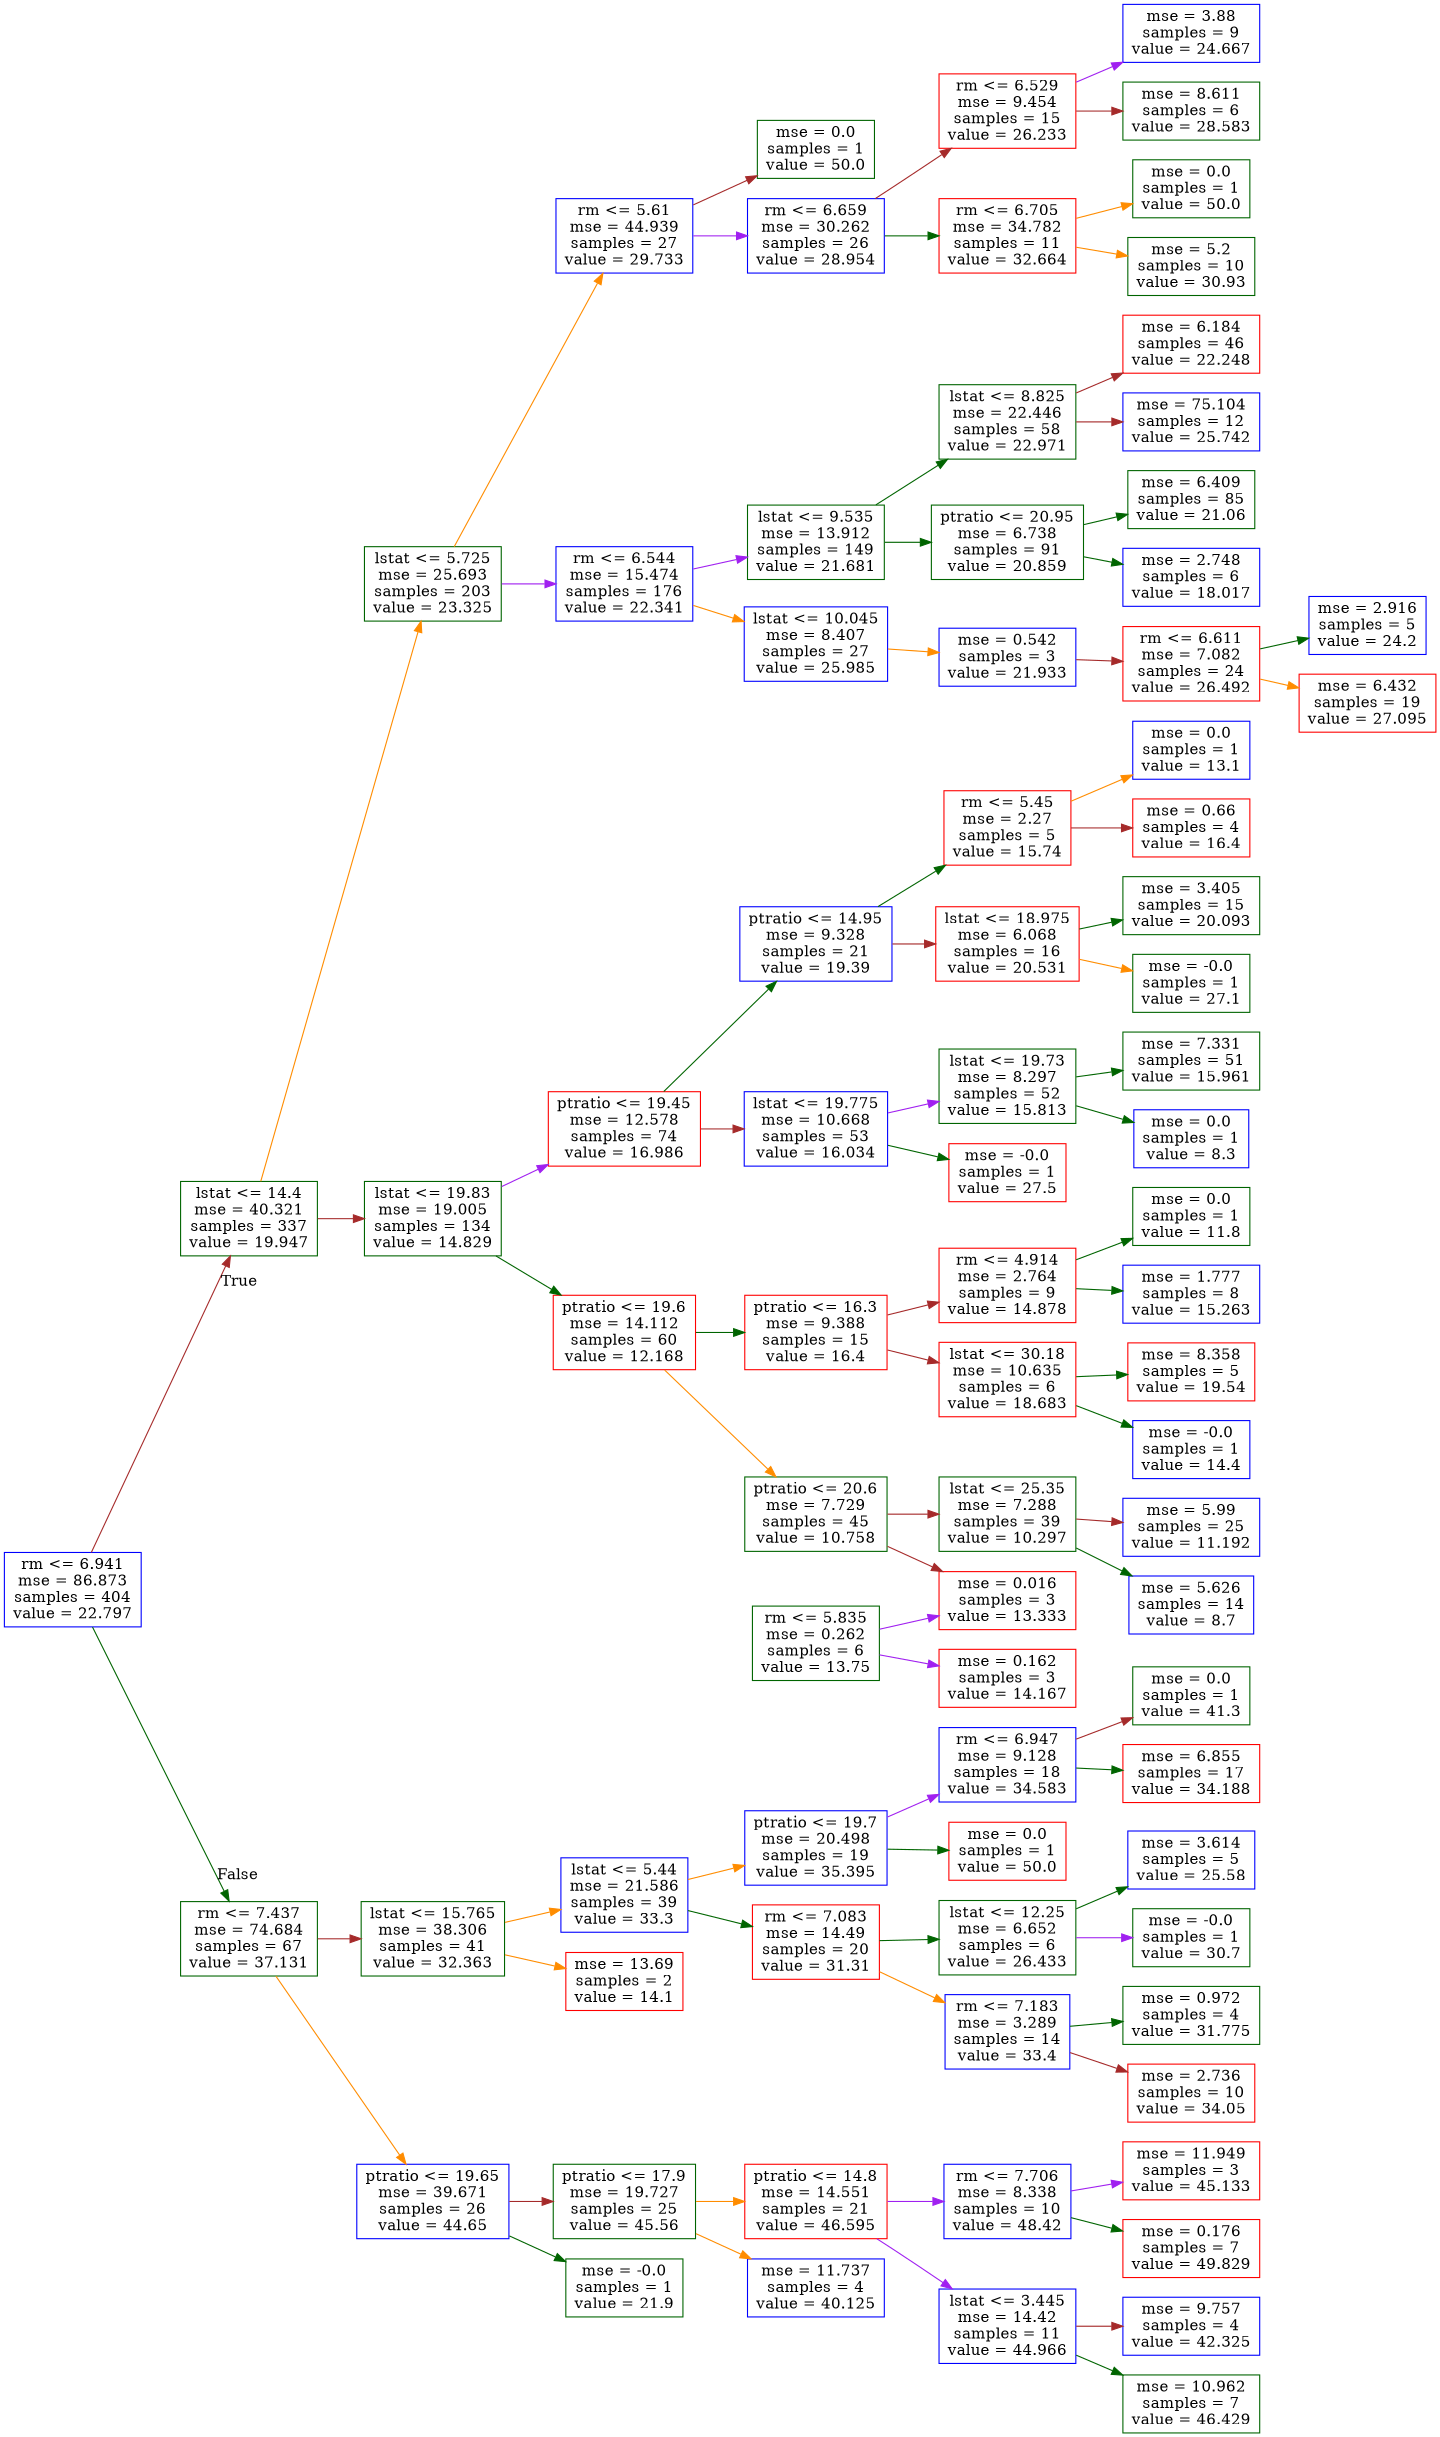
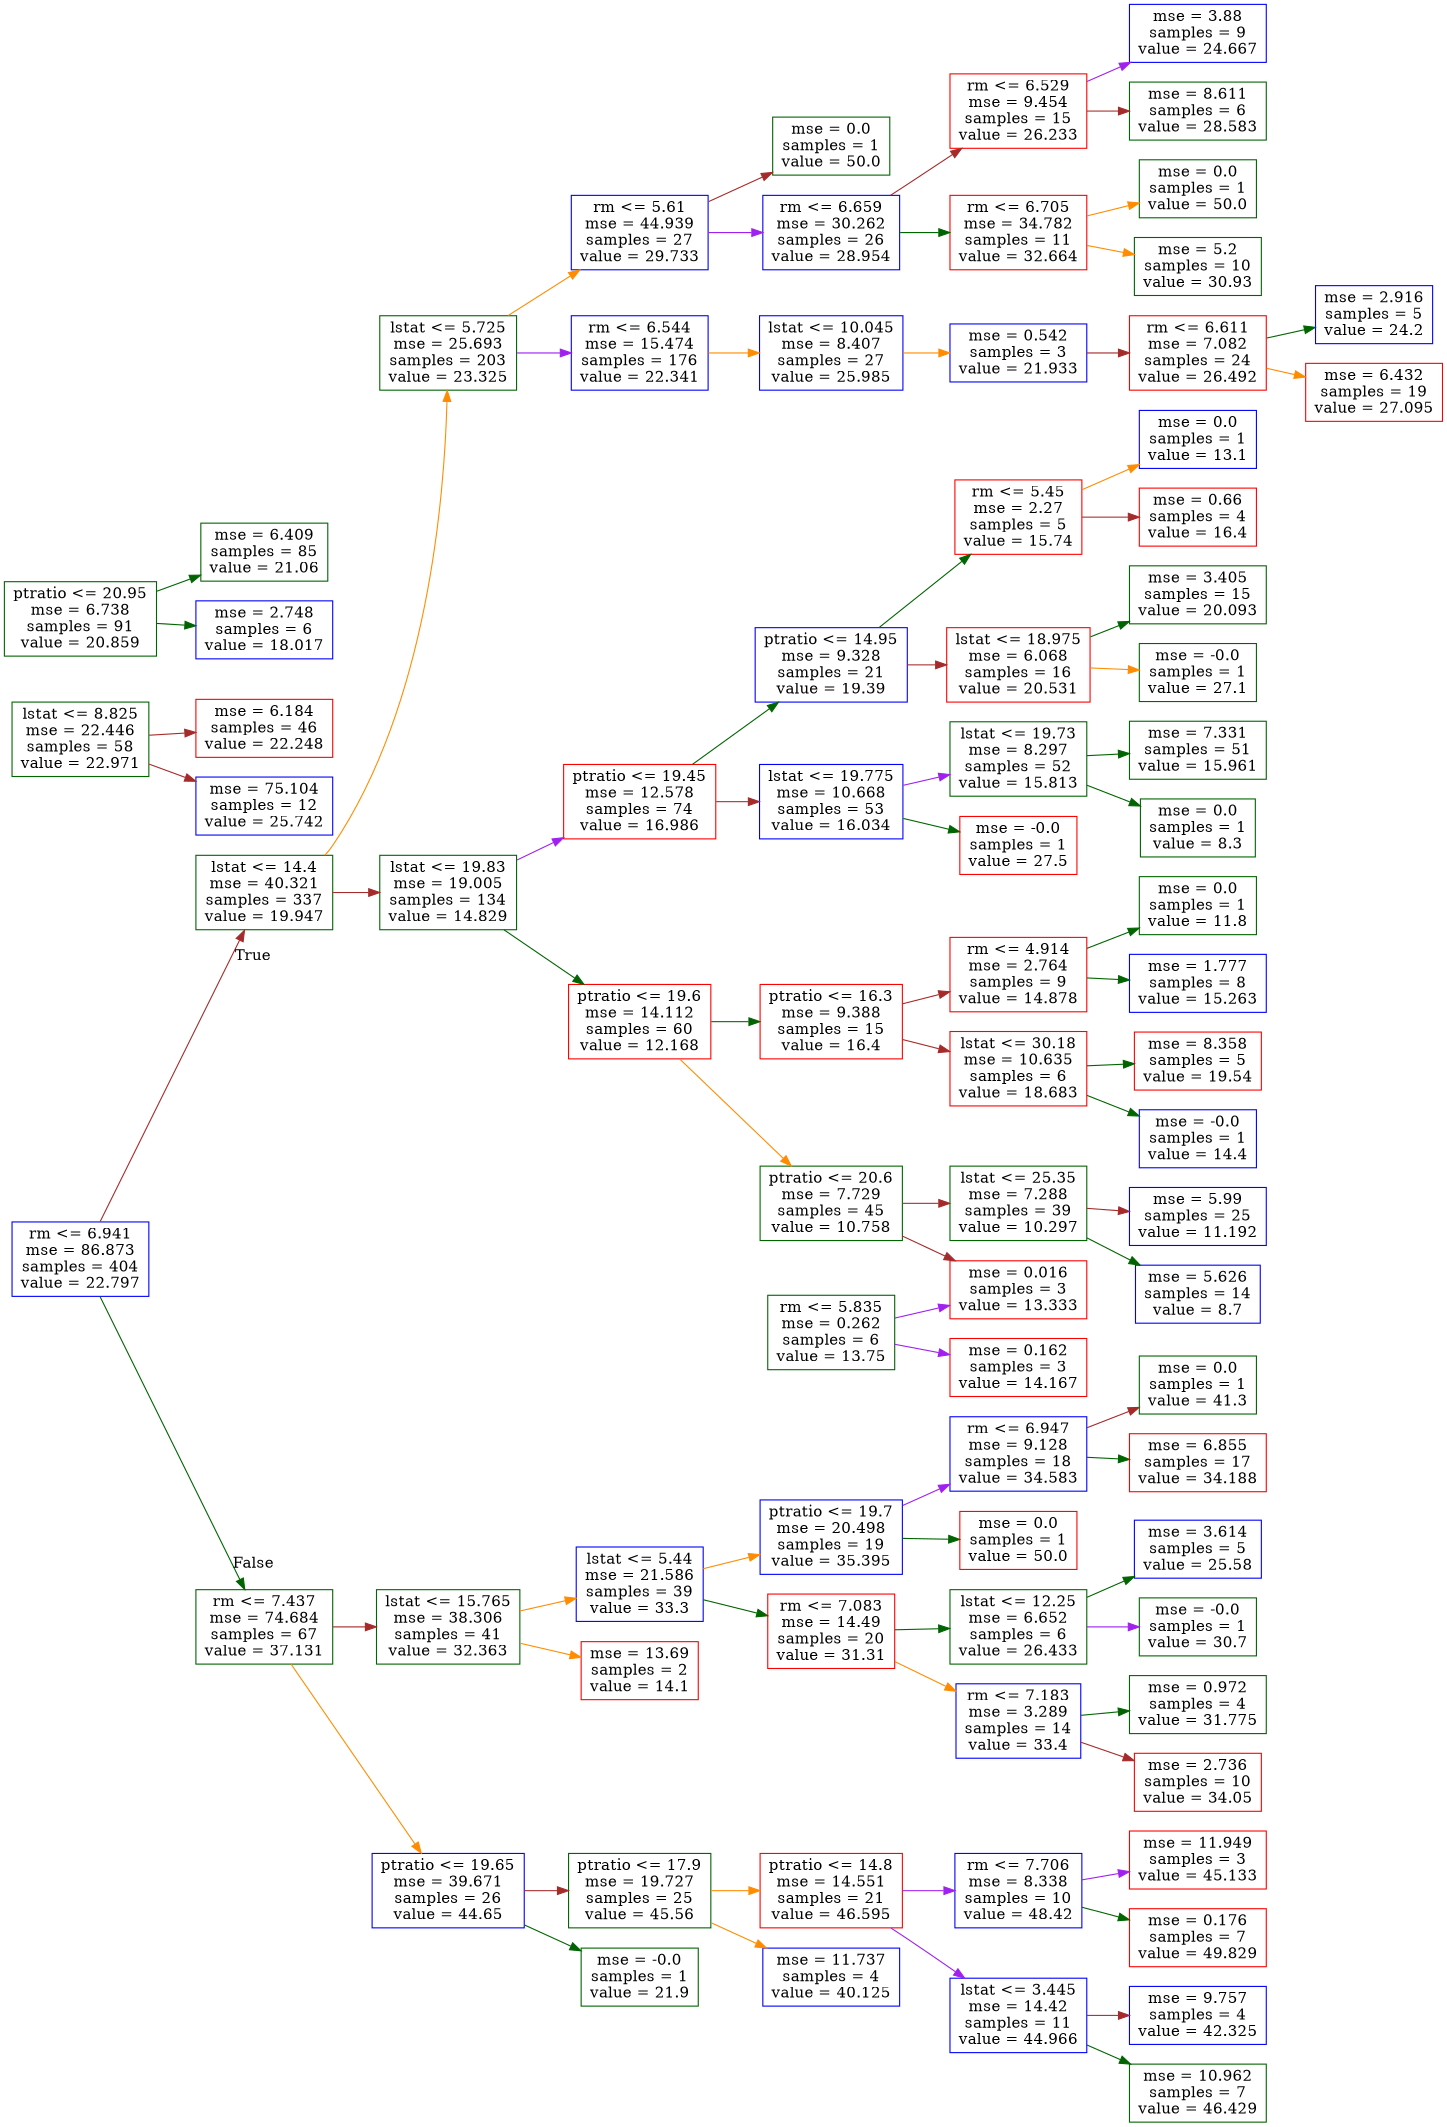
(816, 542) -> none
(1191, 1139) -> (1198, 828)
